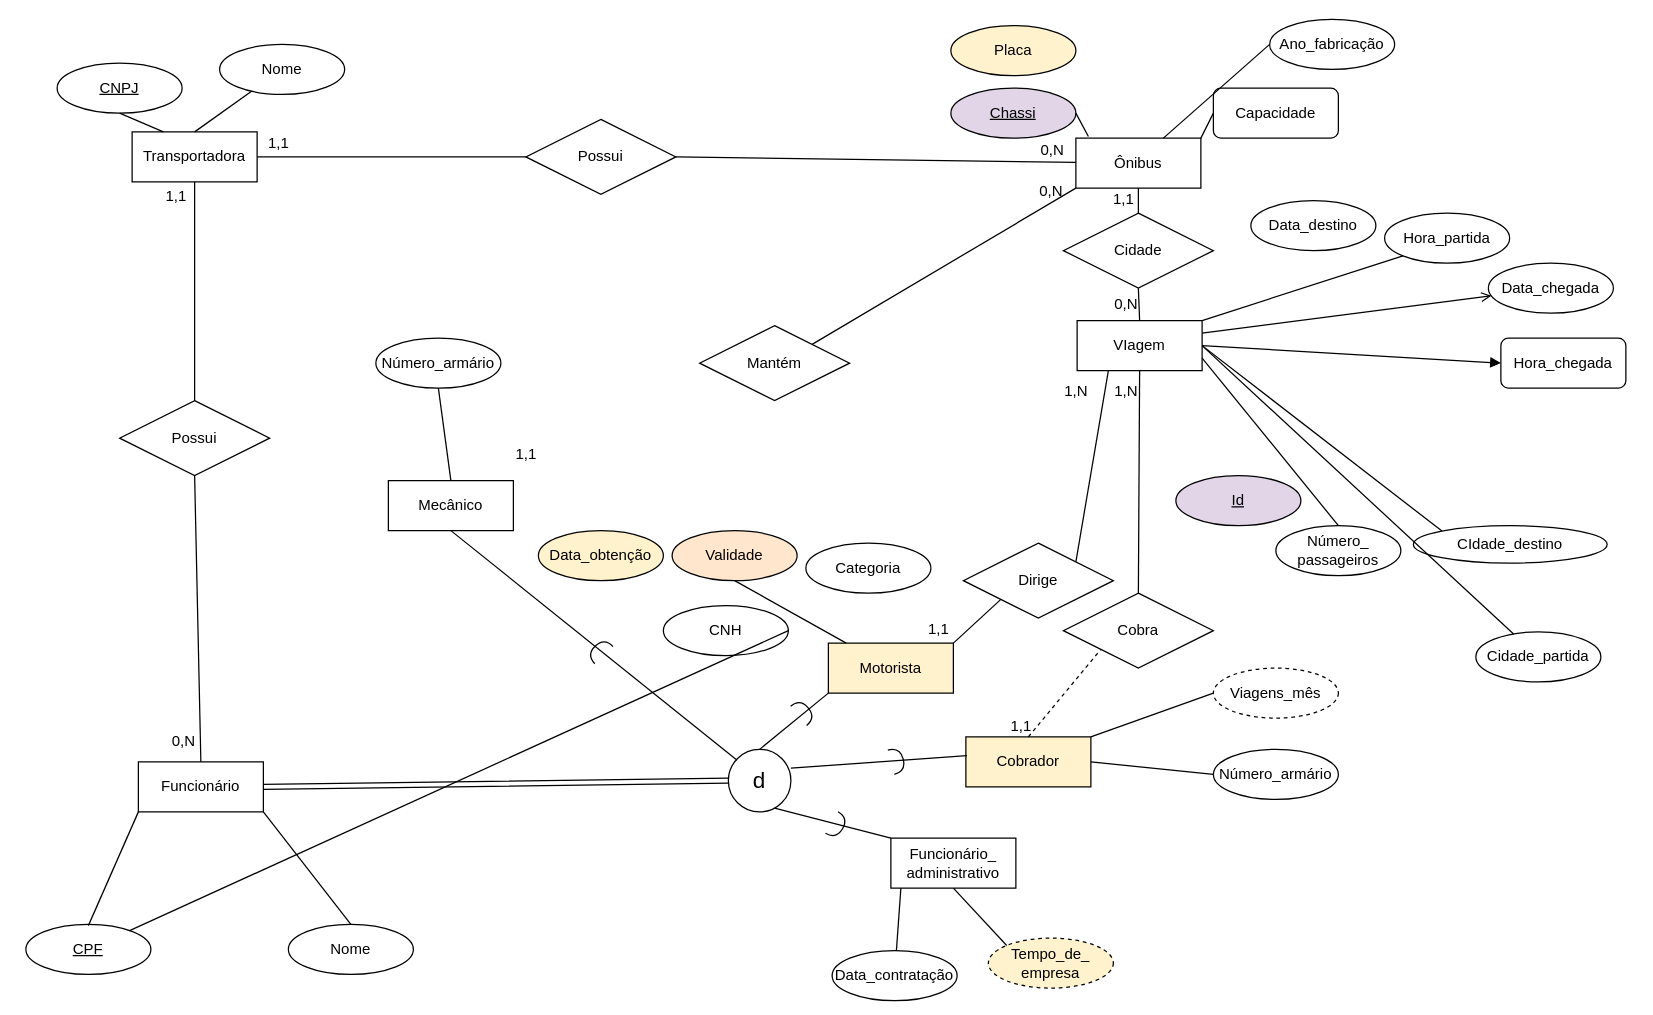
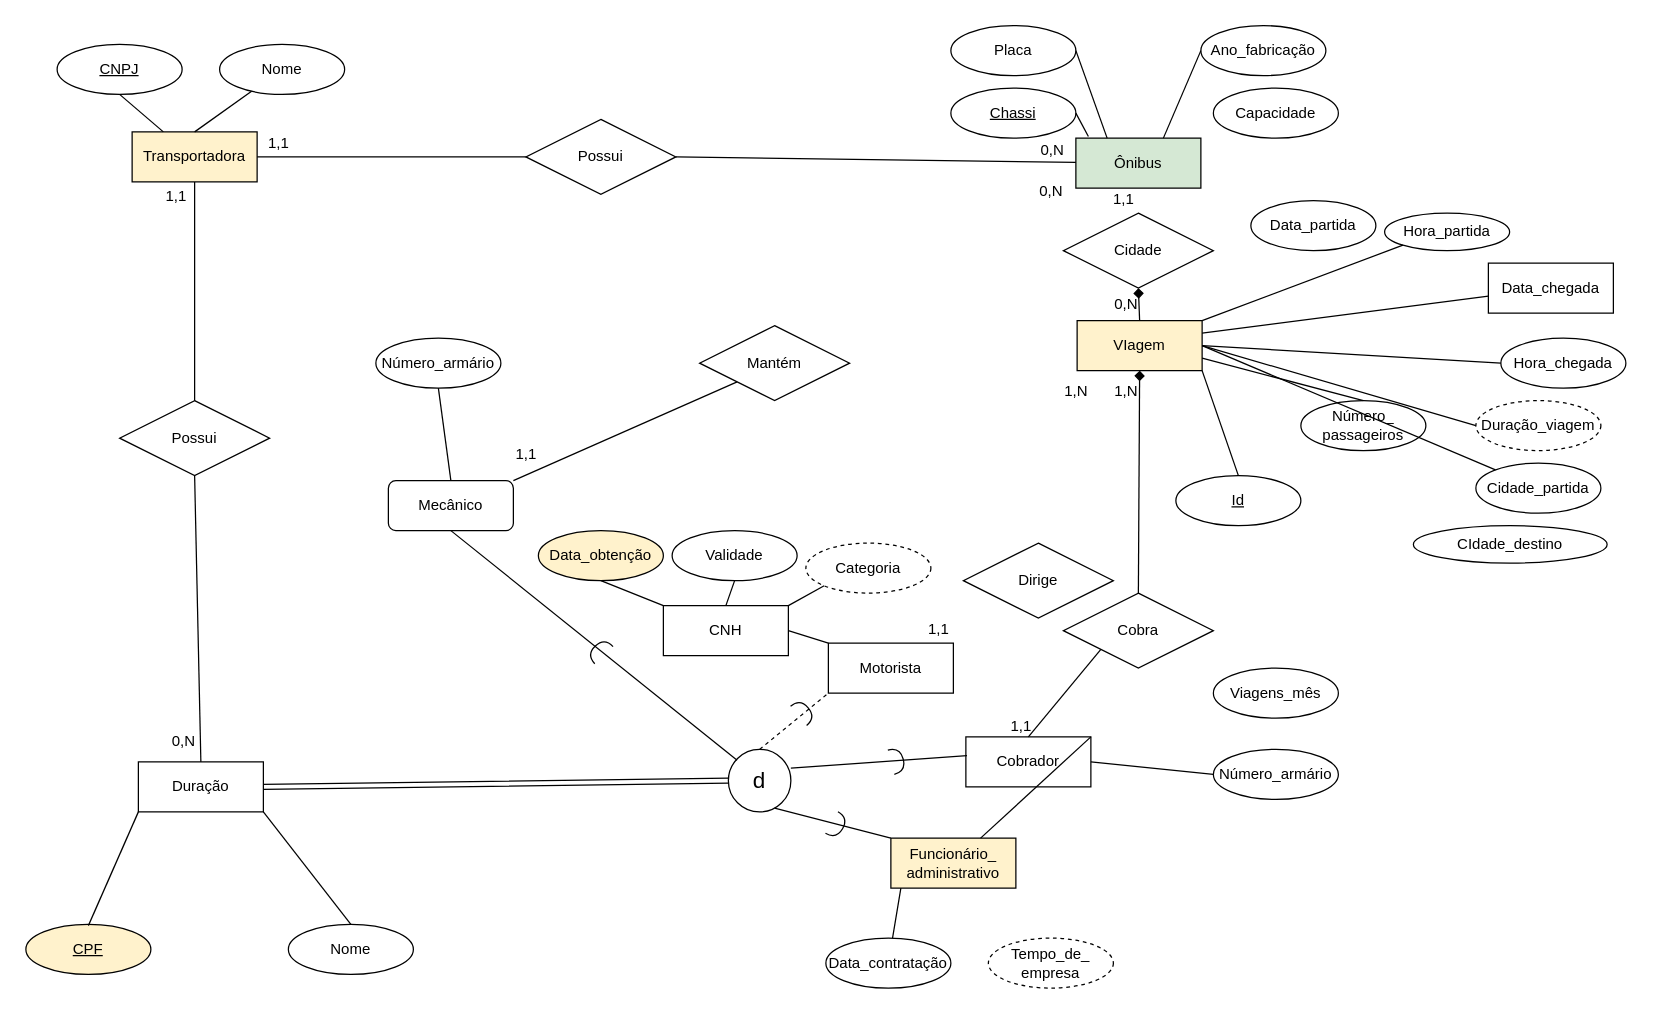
(1332, 44) -> (1263, 51)
(1013, 51) -> (1013, 51)
(119, 88) -> (119, 69)
none -> (1091, 94)
(1013, 113) -> (1013, 113)
(1276, 113) -> (1276, 113)
(1207, 126) -> none
(194, 157) -> (194, 157)
(1138, 163) -> (1138, 163)
(1138, 201) -> none
(1313, 226) -> (1313, 226)
(1447, 238) -> (1447, 232)
(944, 266) -> none
(1551, 288) -> (1551, 288)
(1138, 294) -> (1139, 299)
(1485, 297) -> (1485, 297)
(1139, 346) -> (1139, 346)
(1489, 362) -> (1493, 363)
(1563, 363) -> (1563, 363)
(1139, 376) -> (1139, 381)
none -> (1346, 388)
none -> (1220, 423)
none -> (1538, 426)
none -> (625, 431)
(1336, 449) -> none
(1092, 467) -> none
(1238, 501) -> (1238, 501)
(451, 506) -> (451, 506)
(1338, 551) -> (1363, 426)
(734, 556) -> (734, 556)
(868, 568) -> (868, 568)
none -> (631, 593)
none -> (806, 596)
(790, 612) -> (730, 593)
(977, 621) -> none
(726, 631) -> (726, 631)
(1538, 657) -> (1538, 488)
(891, 668) -> (891, 668)
(1065, 693) -> (1065, 693)
(1276, 693) -> (1276, 693)
(624, 705) -> (808, 637)
(1152, 715) -> (1036, 787)
(795, 721) -> (795, 721)
(1028, 762) -> (1028, 762)
(201, 787) -> (201, 787)
(953, 863) -> (953, 863)
(980, 917) -> none
(88, 949) -> (88, 949)
(1051, 963) -> (1051, 963)
(894, 976) -> (888, 963)
